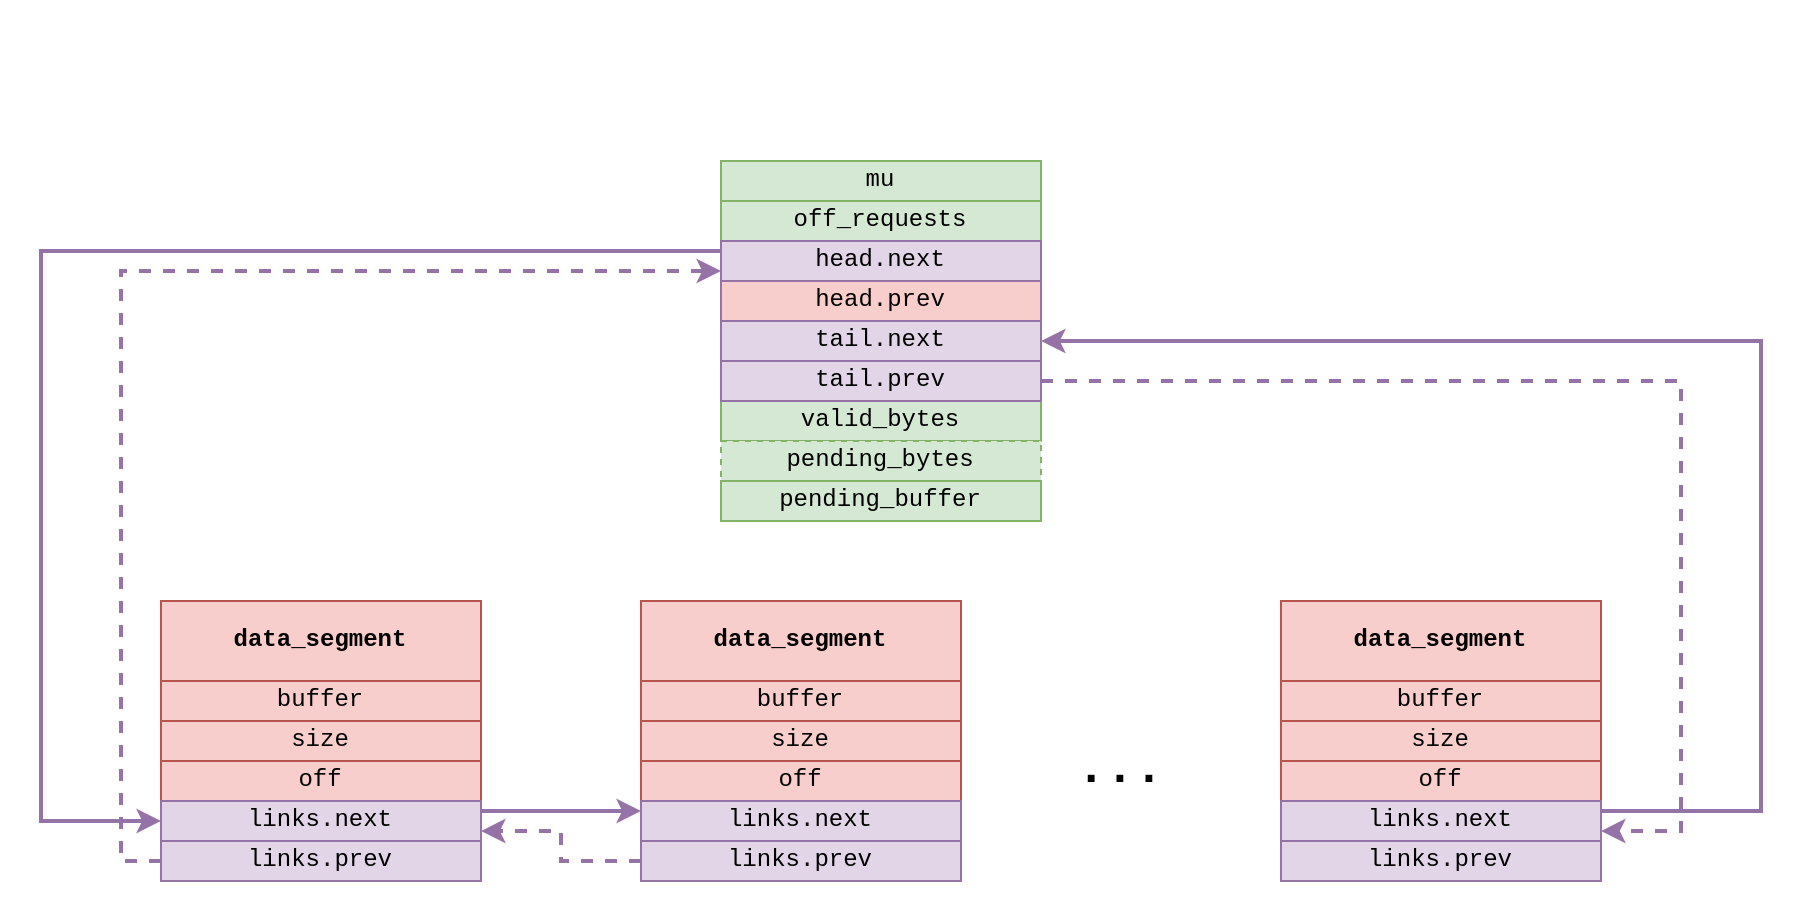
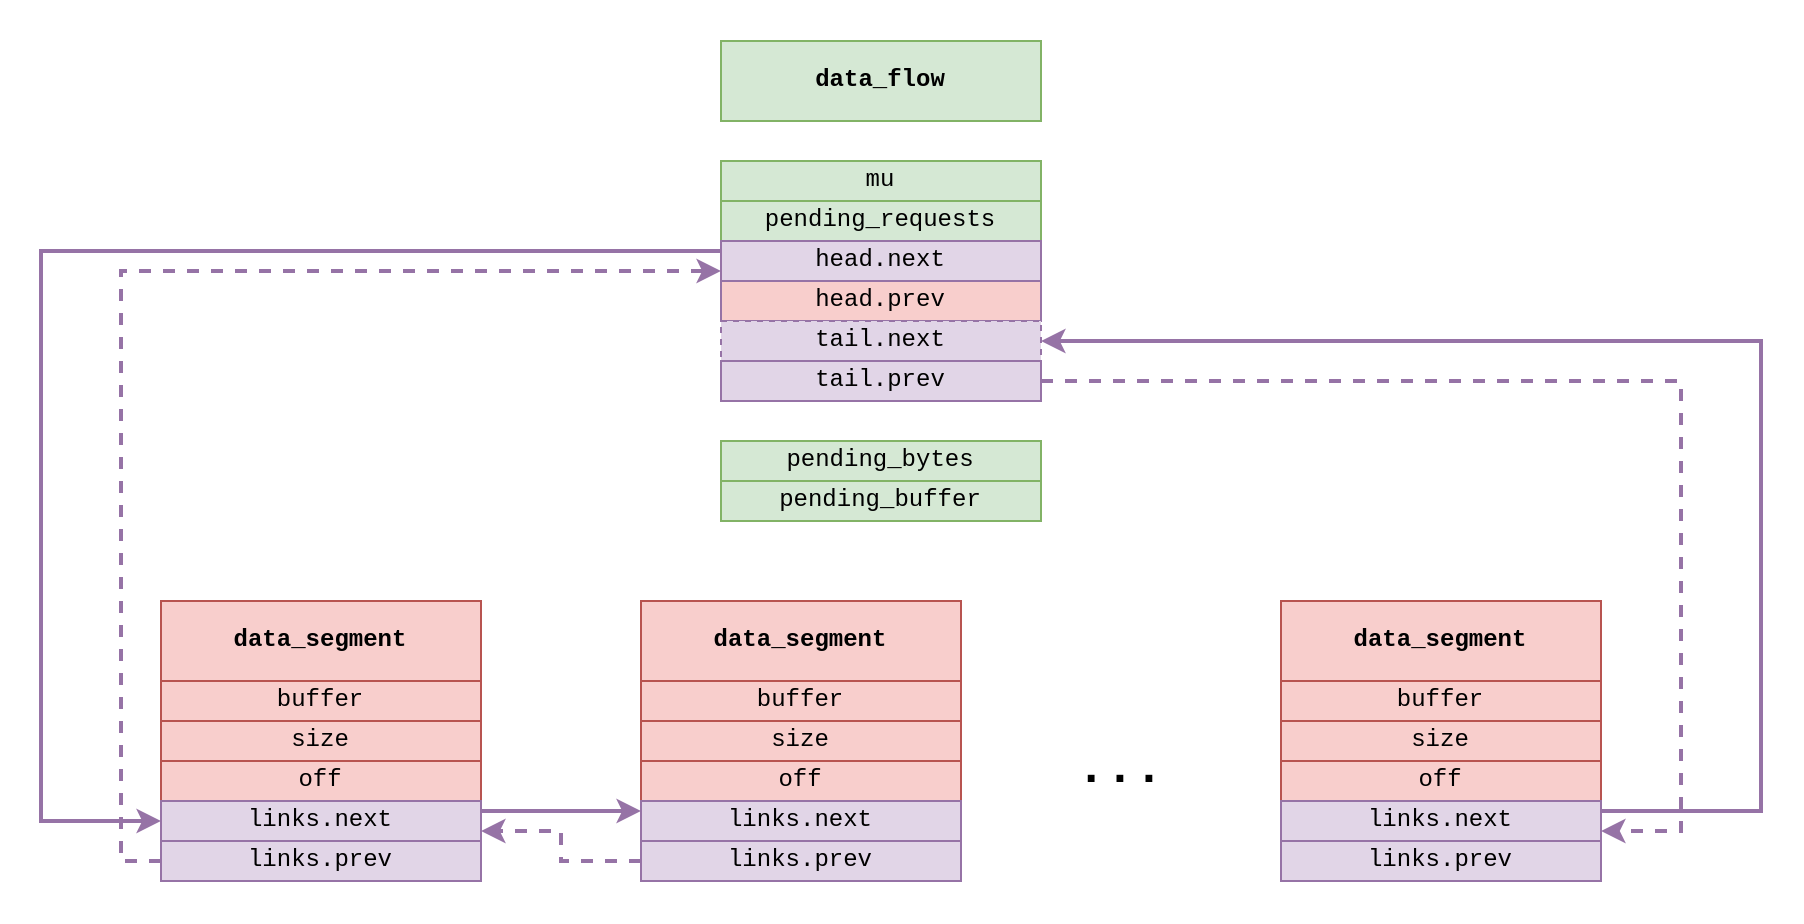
none -> (881, 81)
(881, 221) -> (881, 221)
(881, 341) -> (881, 341)
(881, 421) -> none
(881, 461) -> (881, 461)
